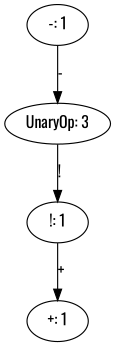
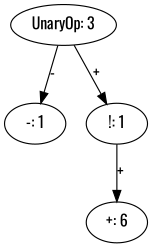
(58, 69) -> (51, 69)
(60, 173) -> (97, 74)
(58, 321) -> (117, 222)
